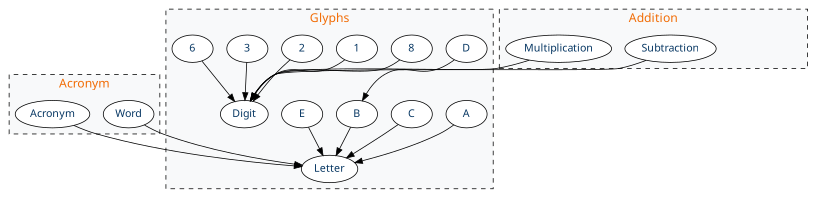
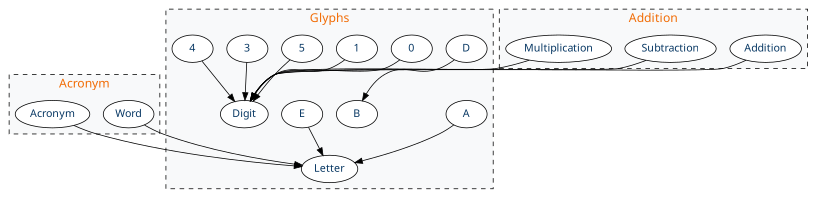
(193, 49) -> (193, 49)
(302, 49) -> (302, 49)
(412, 49) -> (412, 49)
none -> (766, 49)
(412, 114) -> none
(345, 138) -> none
